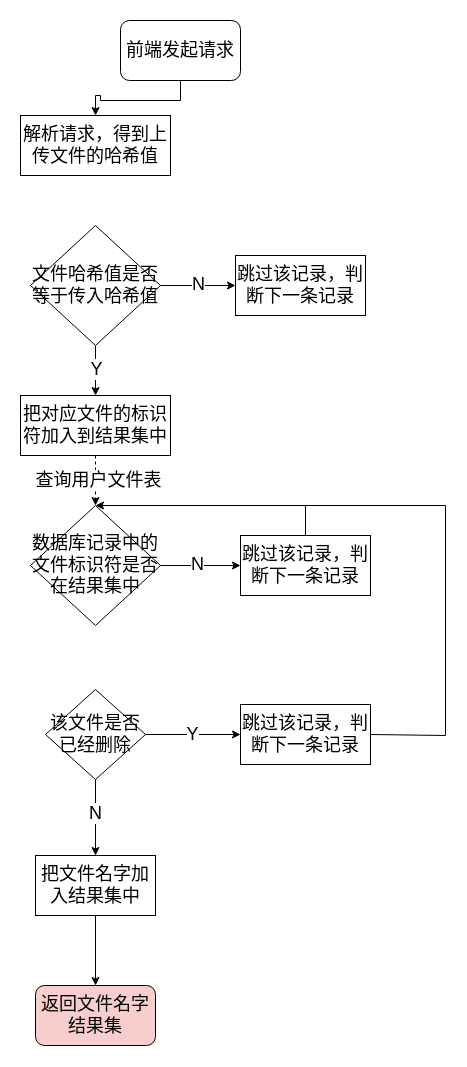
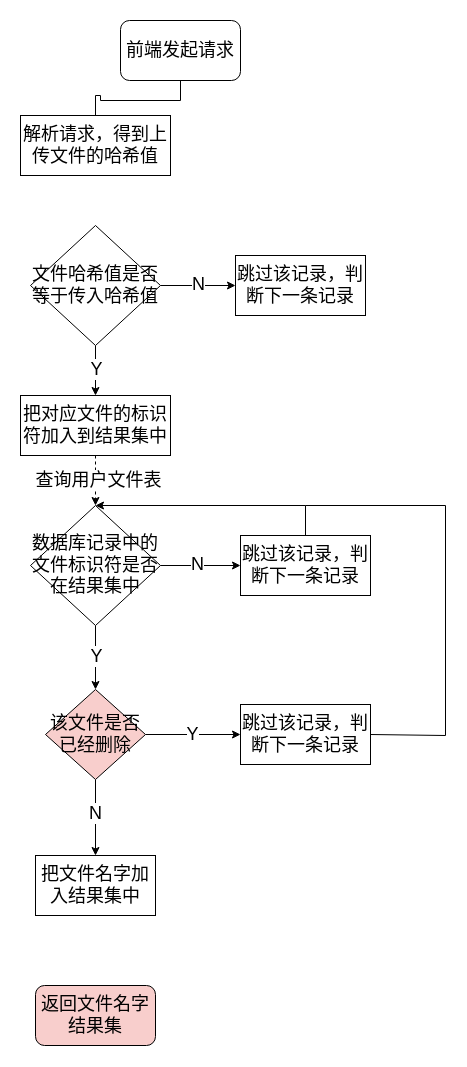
(96, 107) -> (96, 110)
none -> (96, 654)
(96, 735) -> (96, 735)
(96, 947) -> none
